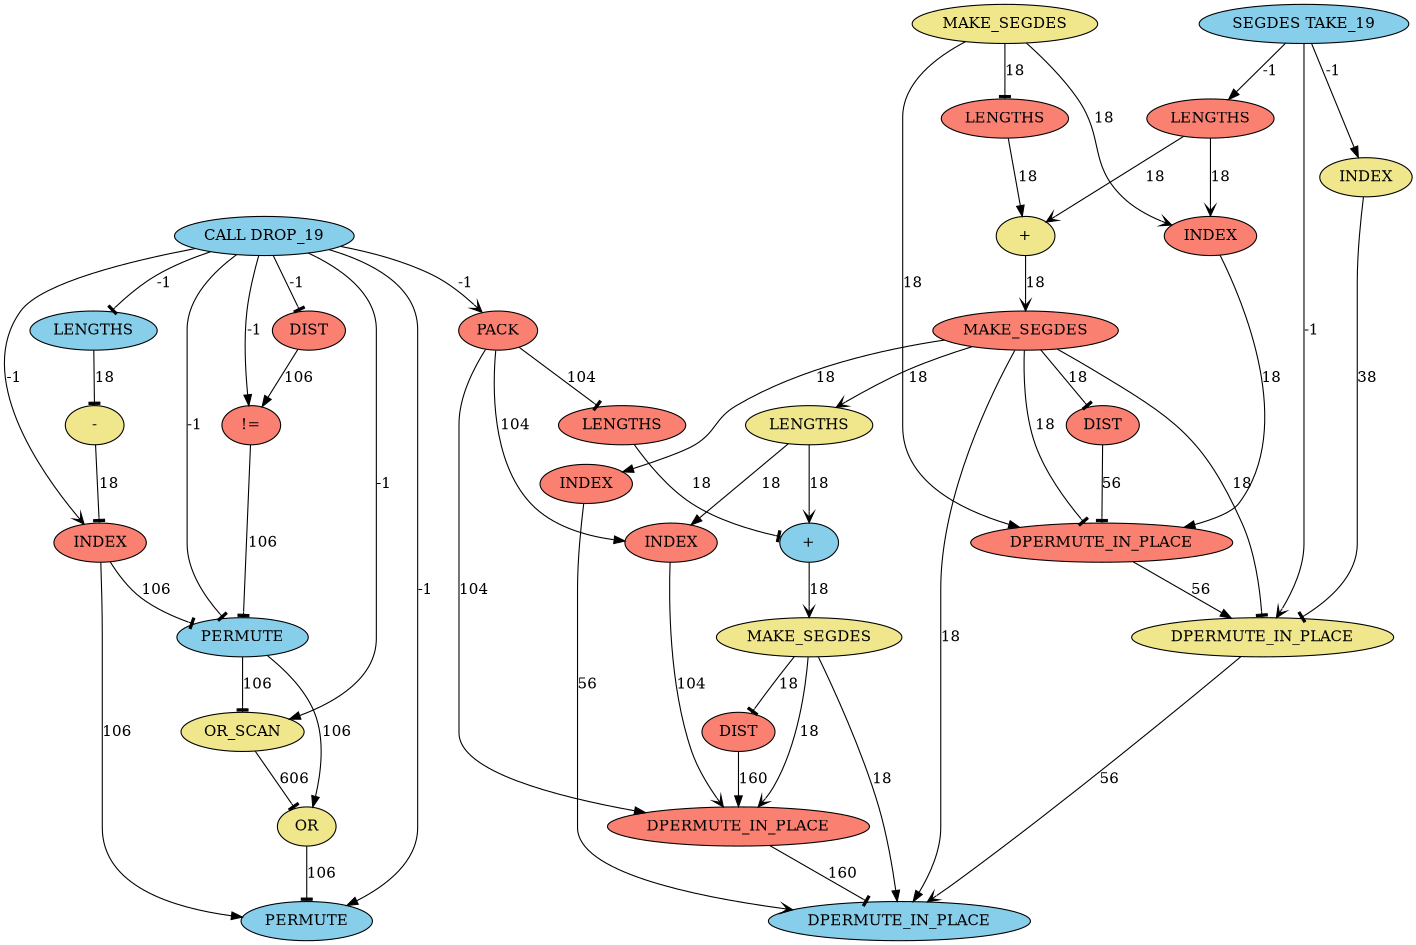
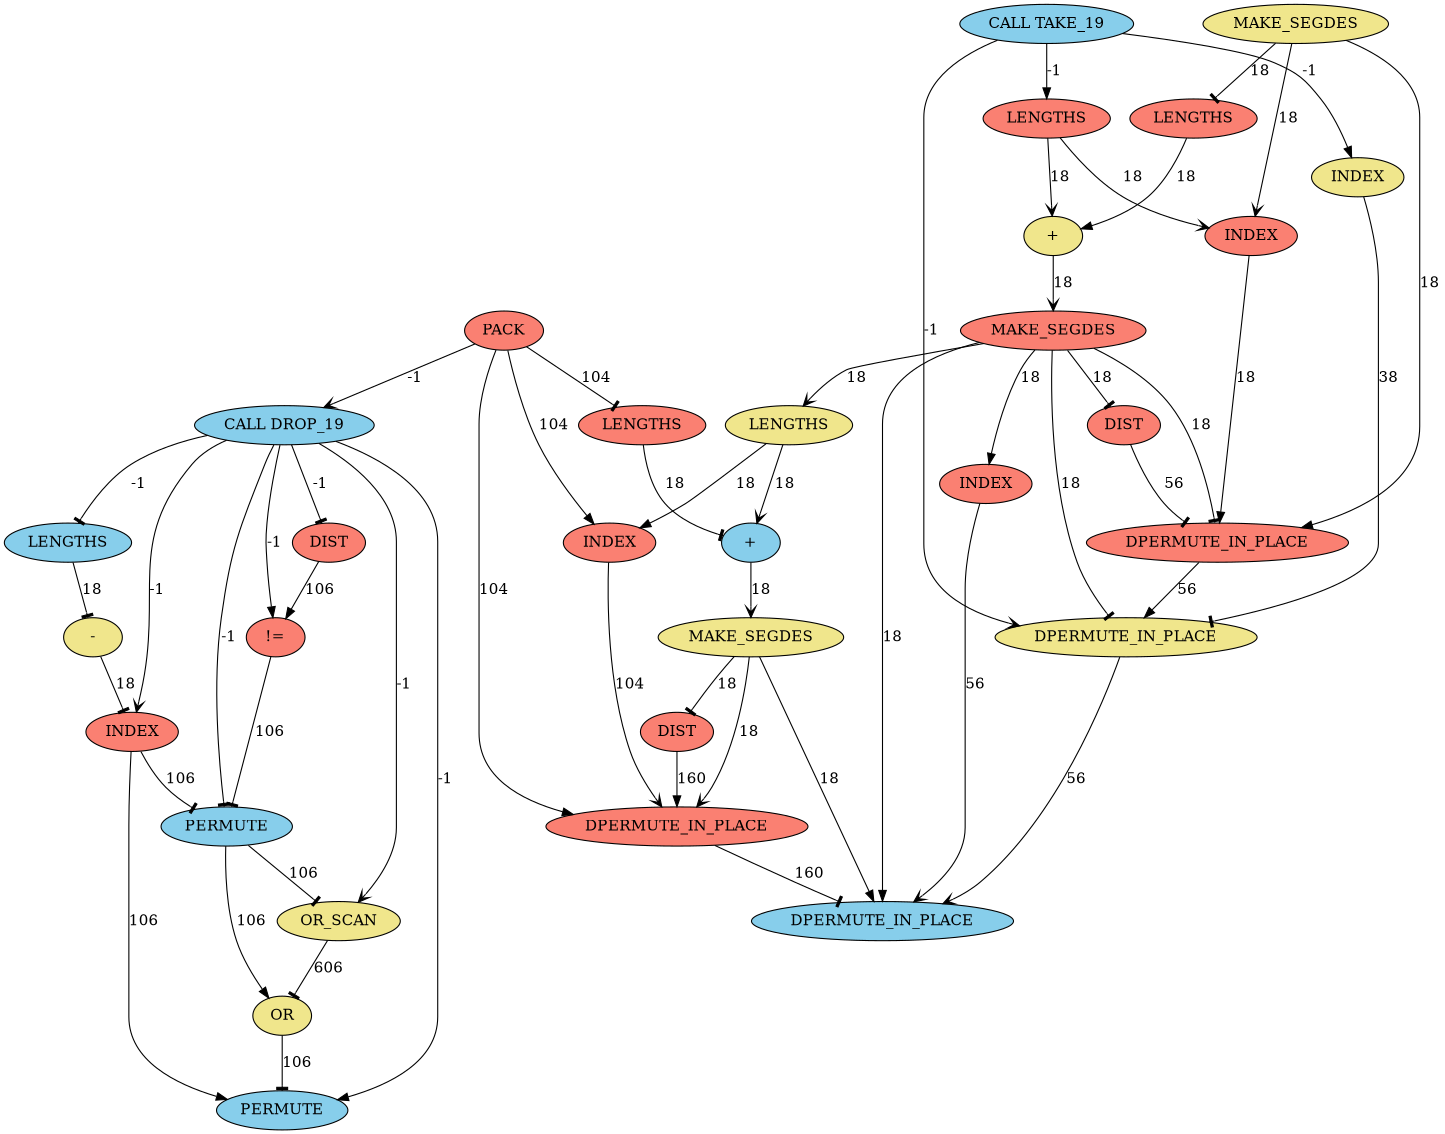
(1304, 24) -> (1047, 24)
(412, 266) -> (404, 374)
(376, 488) -> (396, 656)
